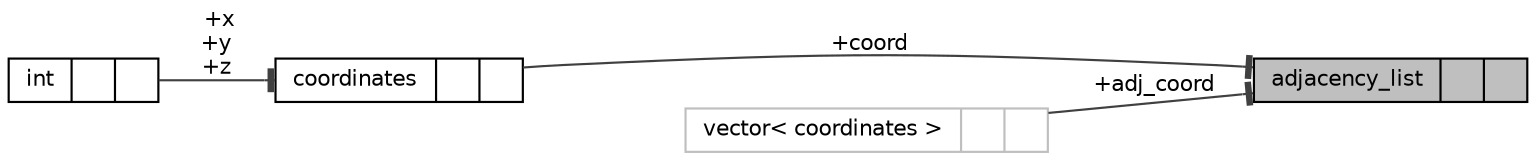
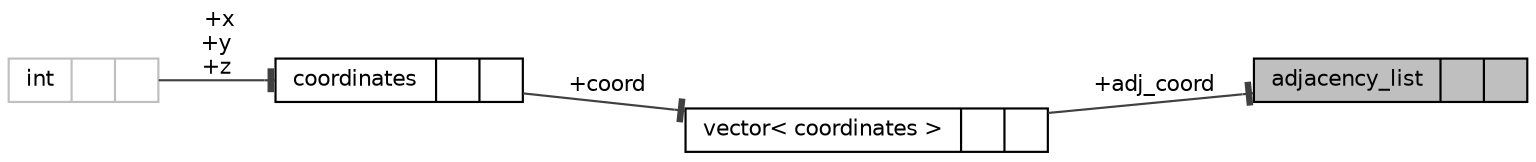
(883, 55) -> (599, 102)
(84, 80) -> (84, 80)
(867, 130) -> (867, 130)
